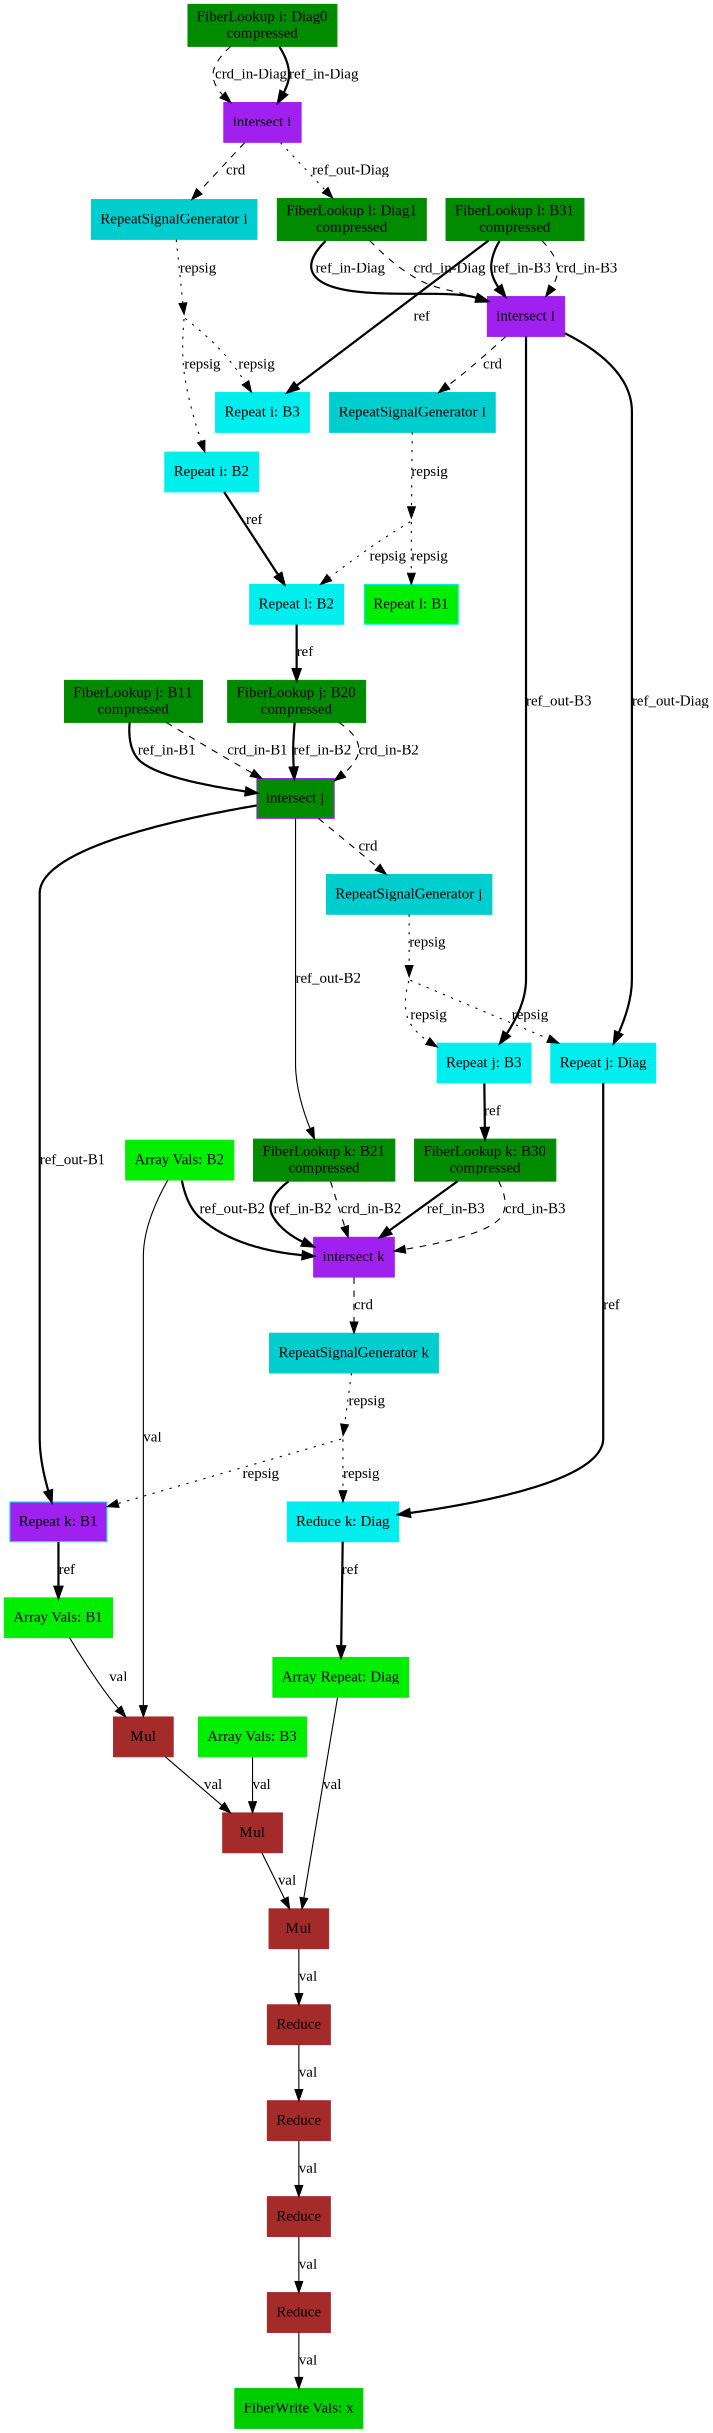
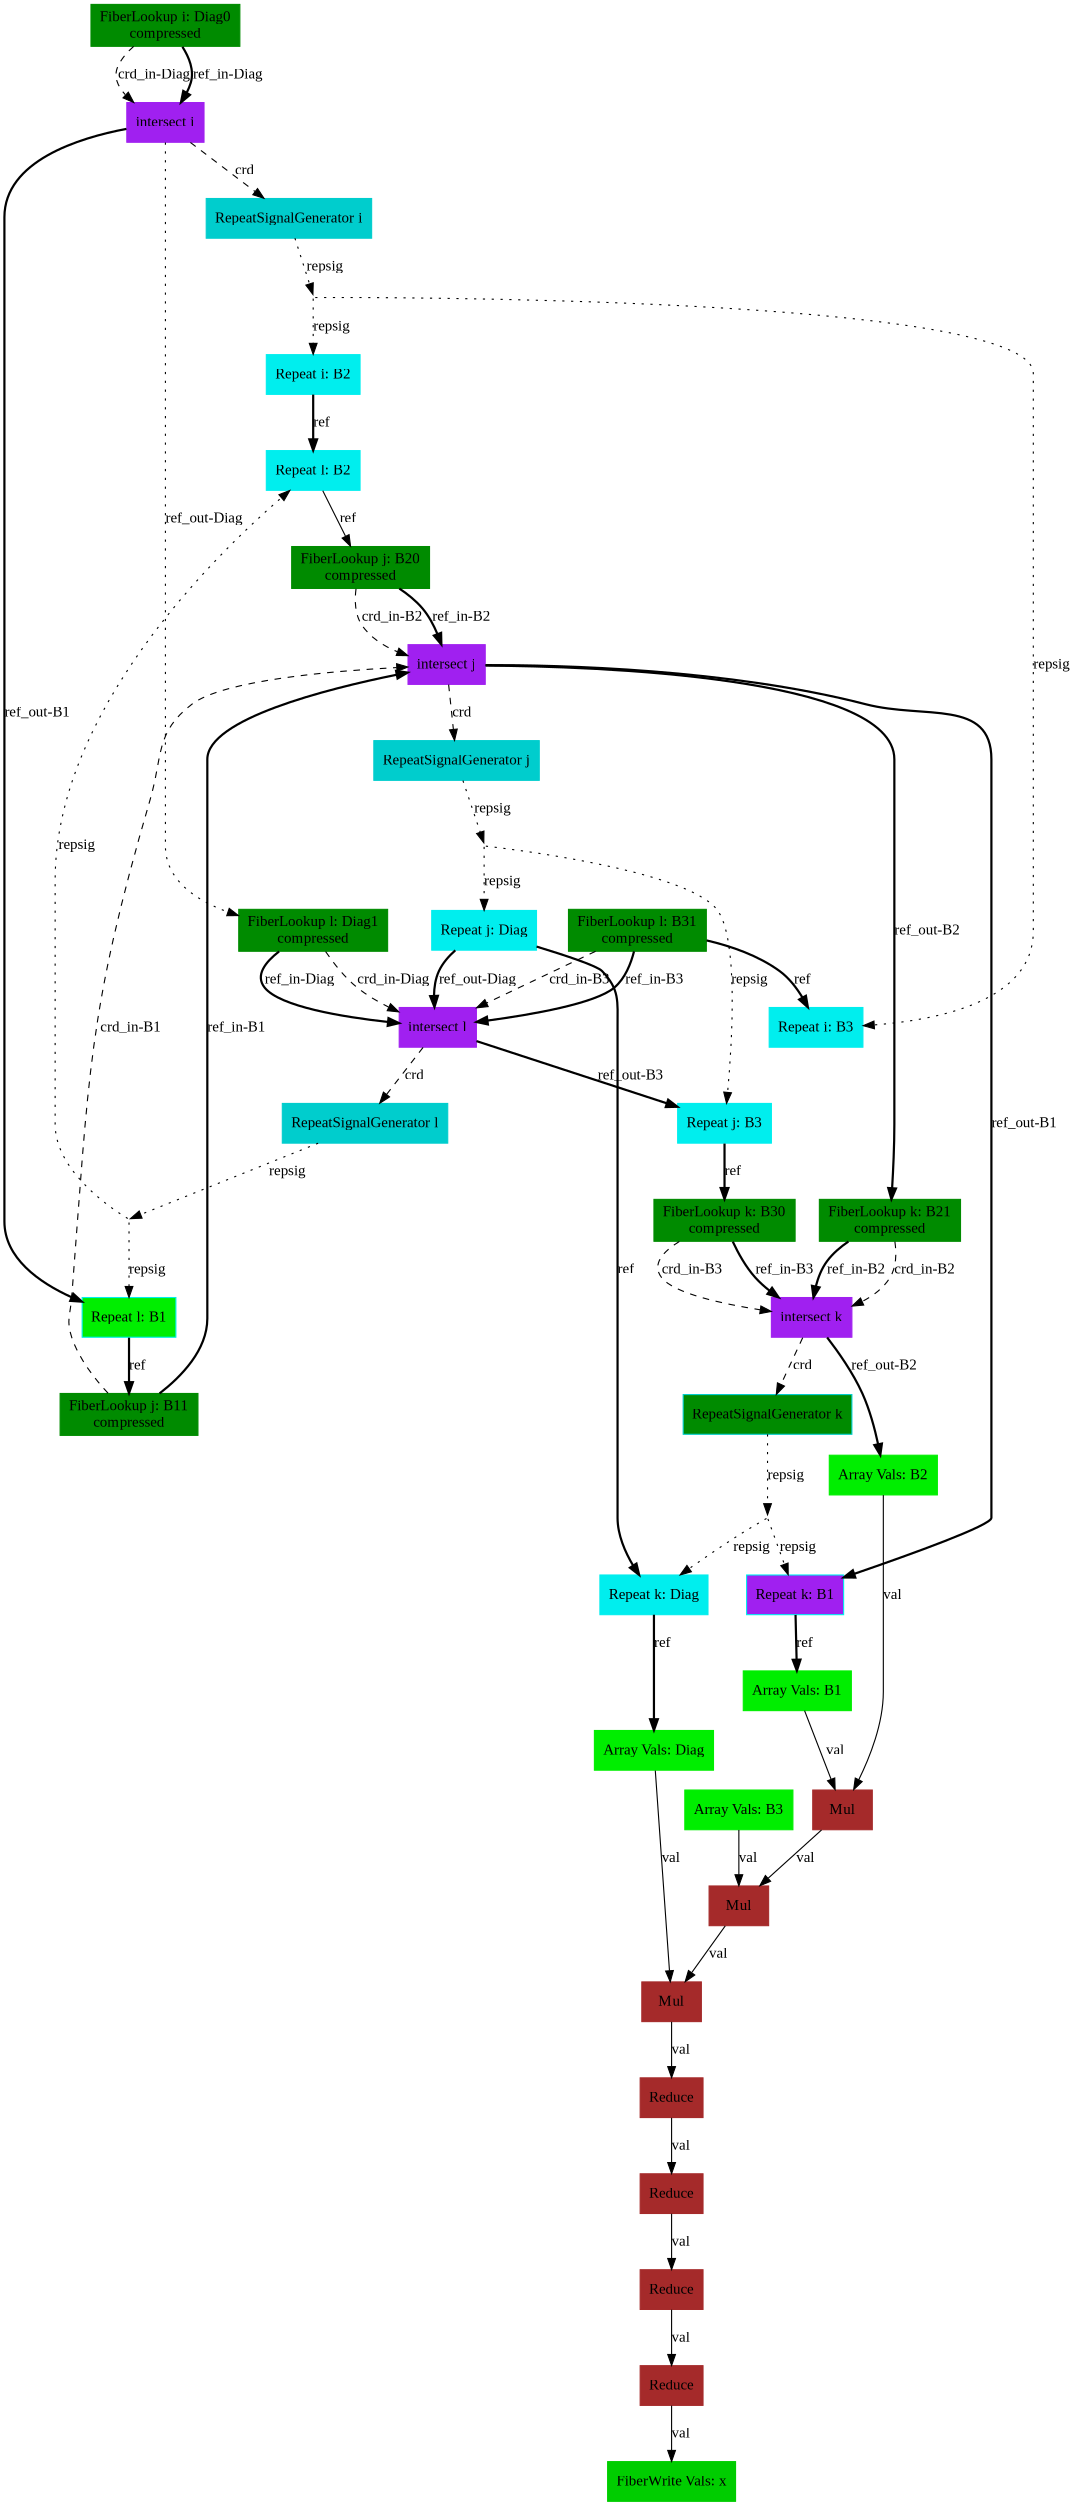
(297, 647) -> (334, 513)
(632, 669) -> (439, 971)
none -> (4, 691)
(296, 798) -> (447, 665)
(296, 974) -> (893, 756)
(229, 1236) -> (859, 1388)
(354, 1353) -> (768, 1414)
none -> (129, 1360)
(343, 1522) -> (654, 1595)
(341, 1677) -> (654, 1750)
